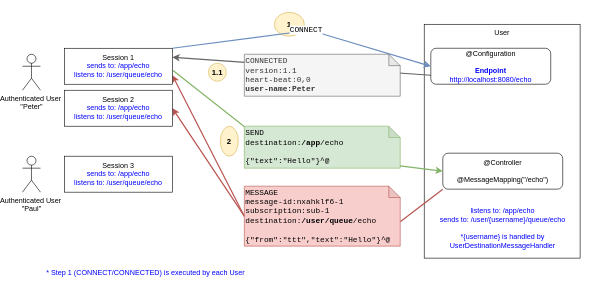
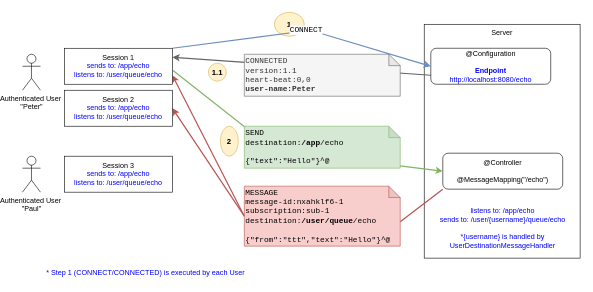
(503, 33) -> (503, 33)
